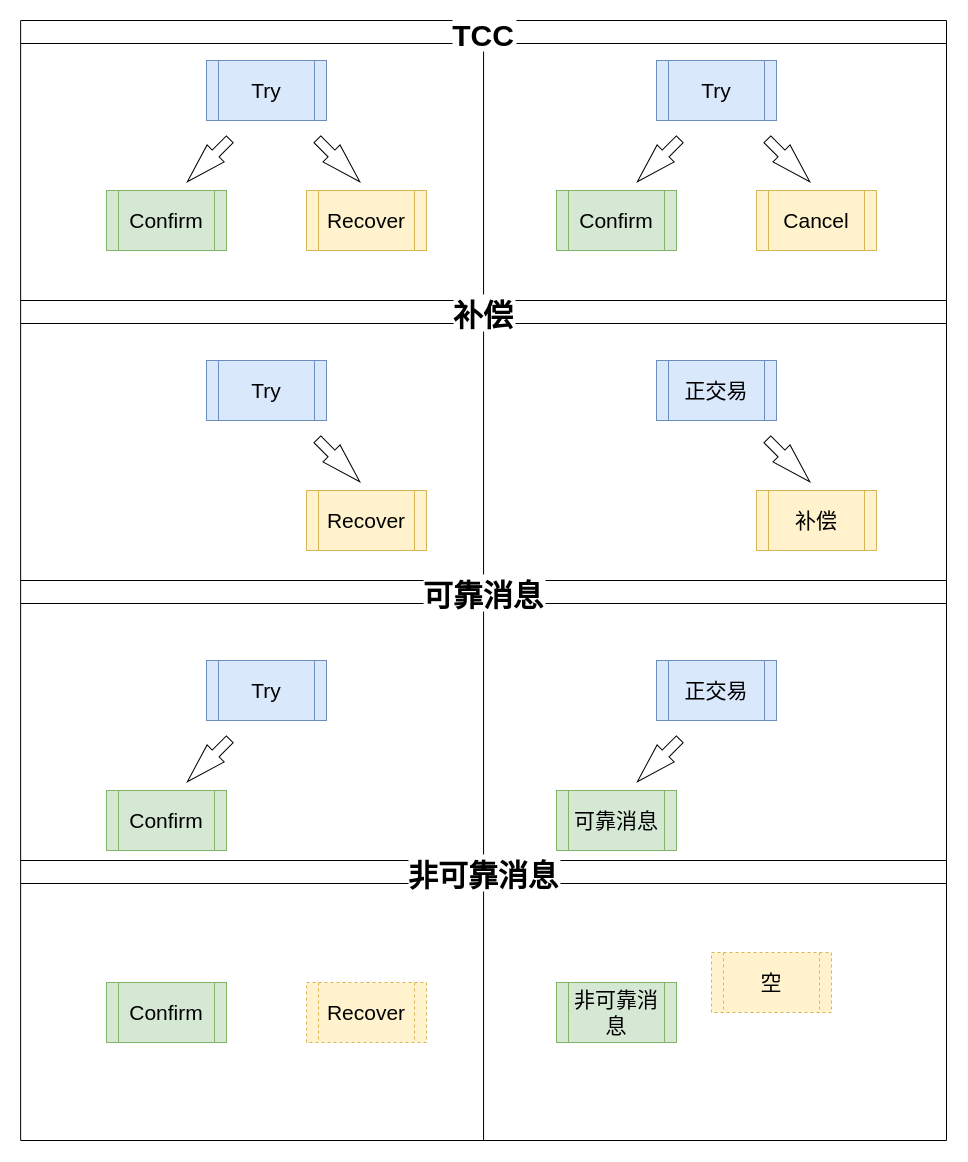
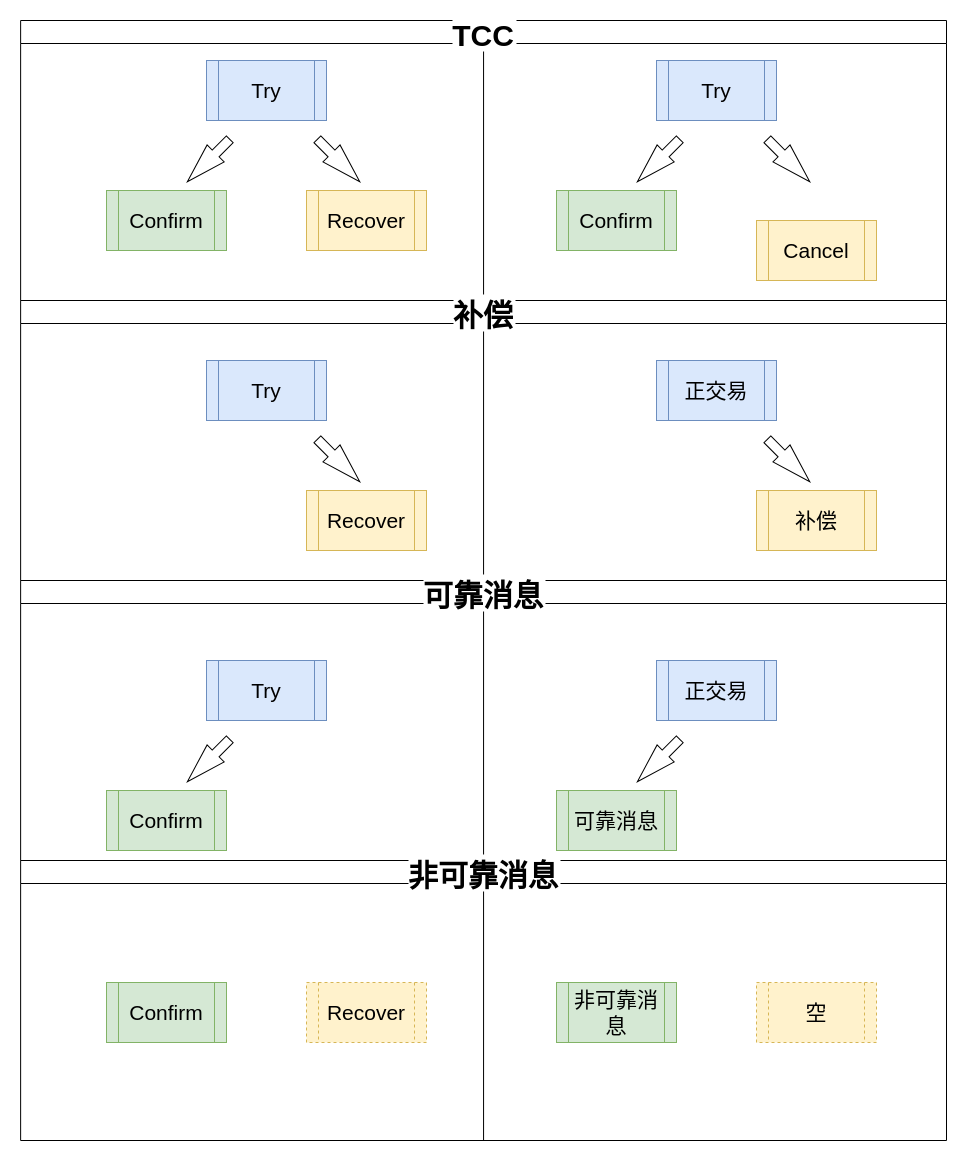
(817, 221) -> (817, 251)
(772, 983) -> (817, 1013)
